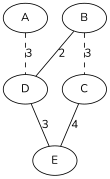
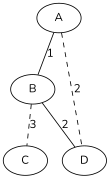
(29, 54) -> (77, 89)
none -> (46, 54)
(55, 161) -> none
